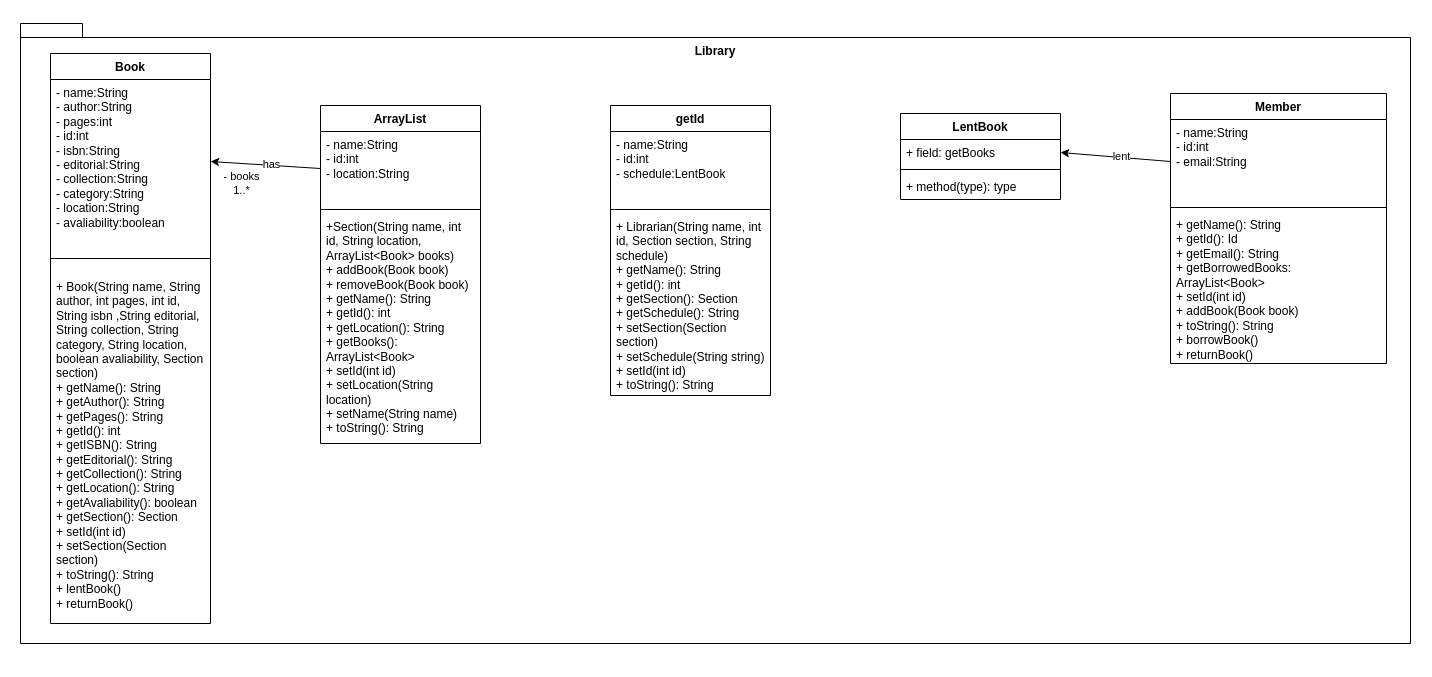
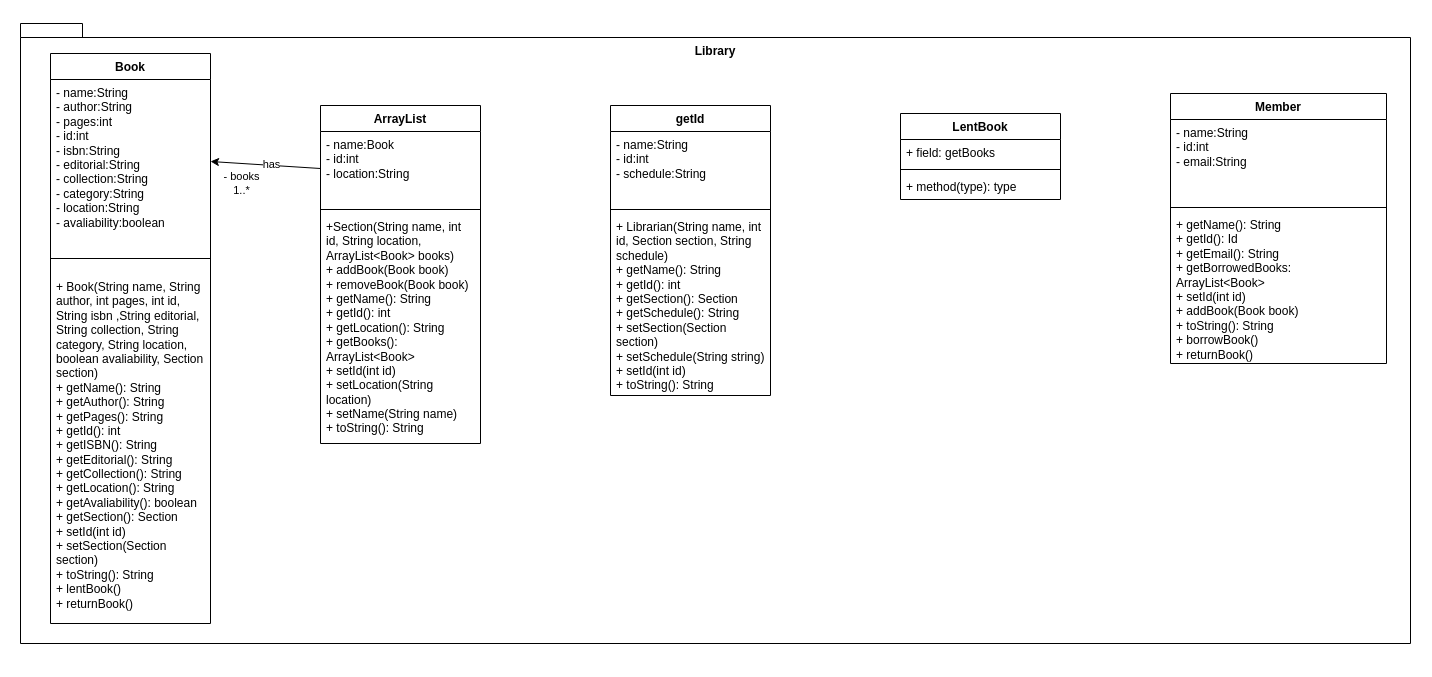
(1118, 157) -> none
(376, 160) -> (376, 160)
(676, 160) -> (667, 160)
